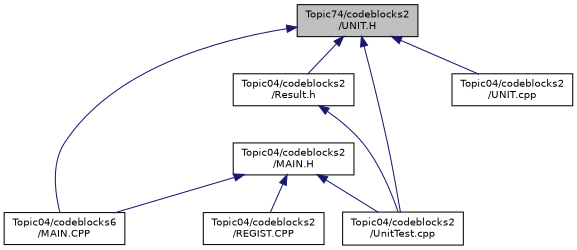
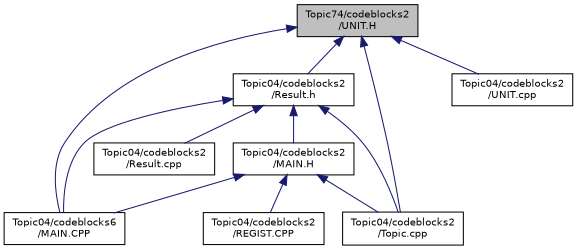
none -> (115, 126)
none -> (294, 130)
none -> (154, 159)
(403, 229) -> (403, 229)
